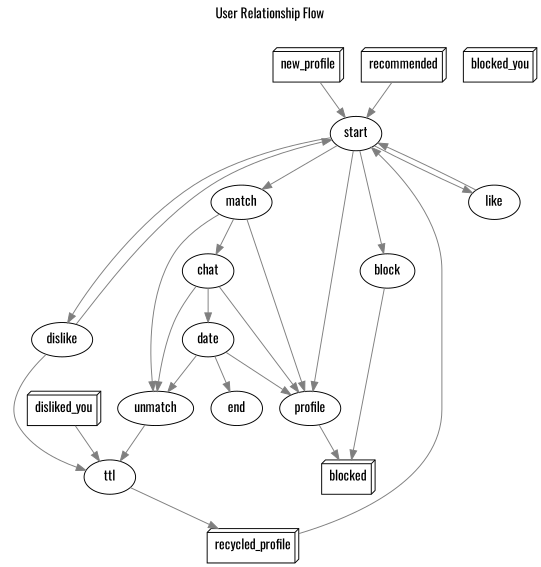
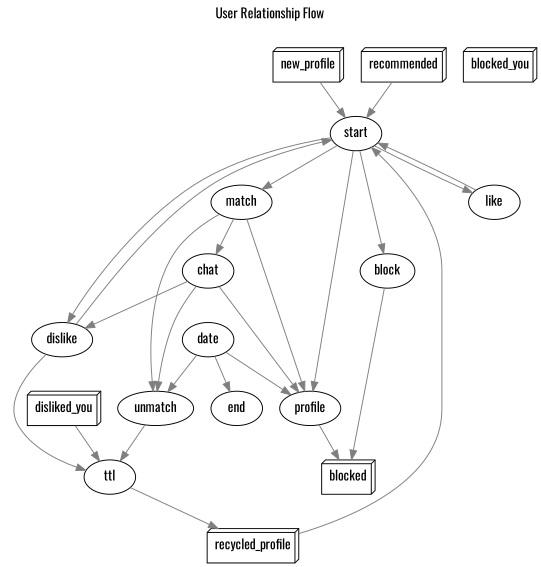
(208, 301) -> (141, 303)
